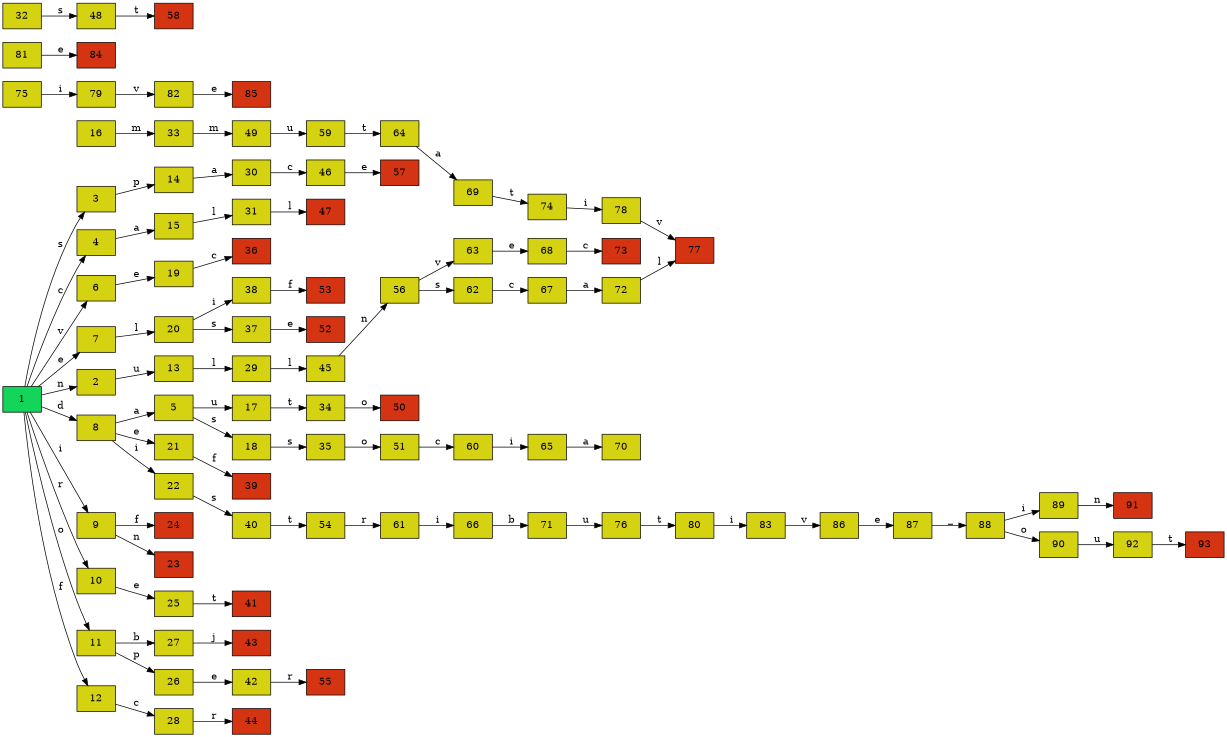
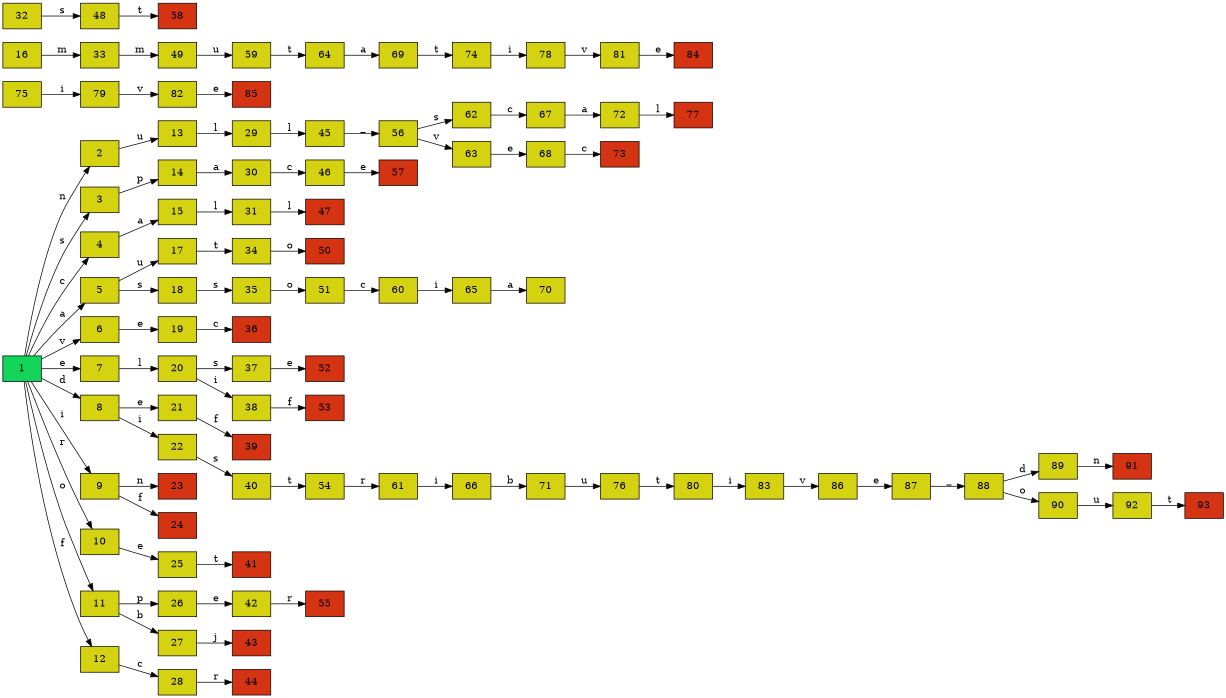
(655, 229) -> (579, 55)
(363, 319) -> (362, 128)
(132, 419) -> (56, 331)
(1022, 509) -> (1021, 470)
